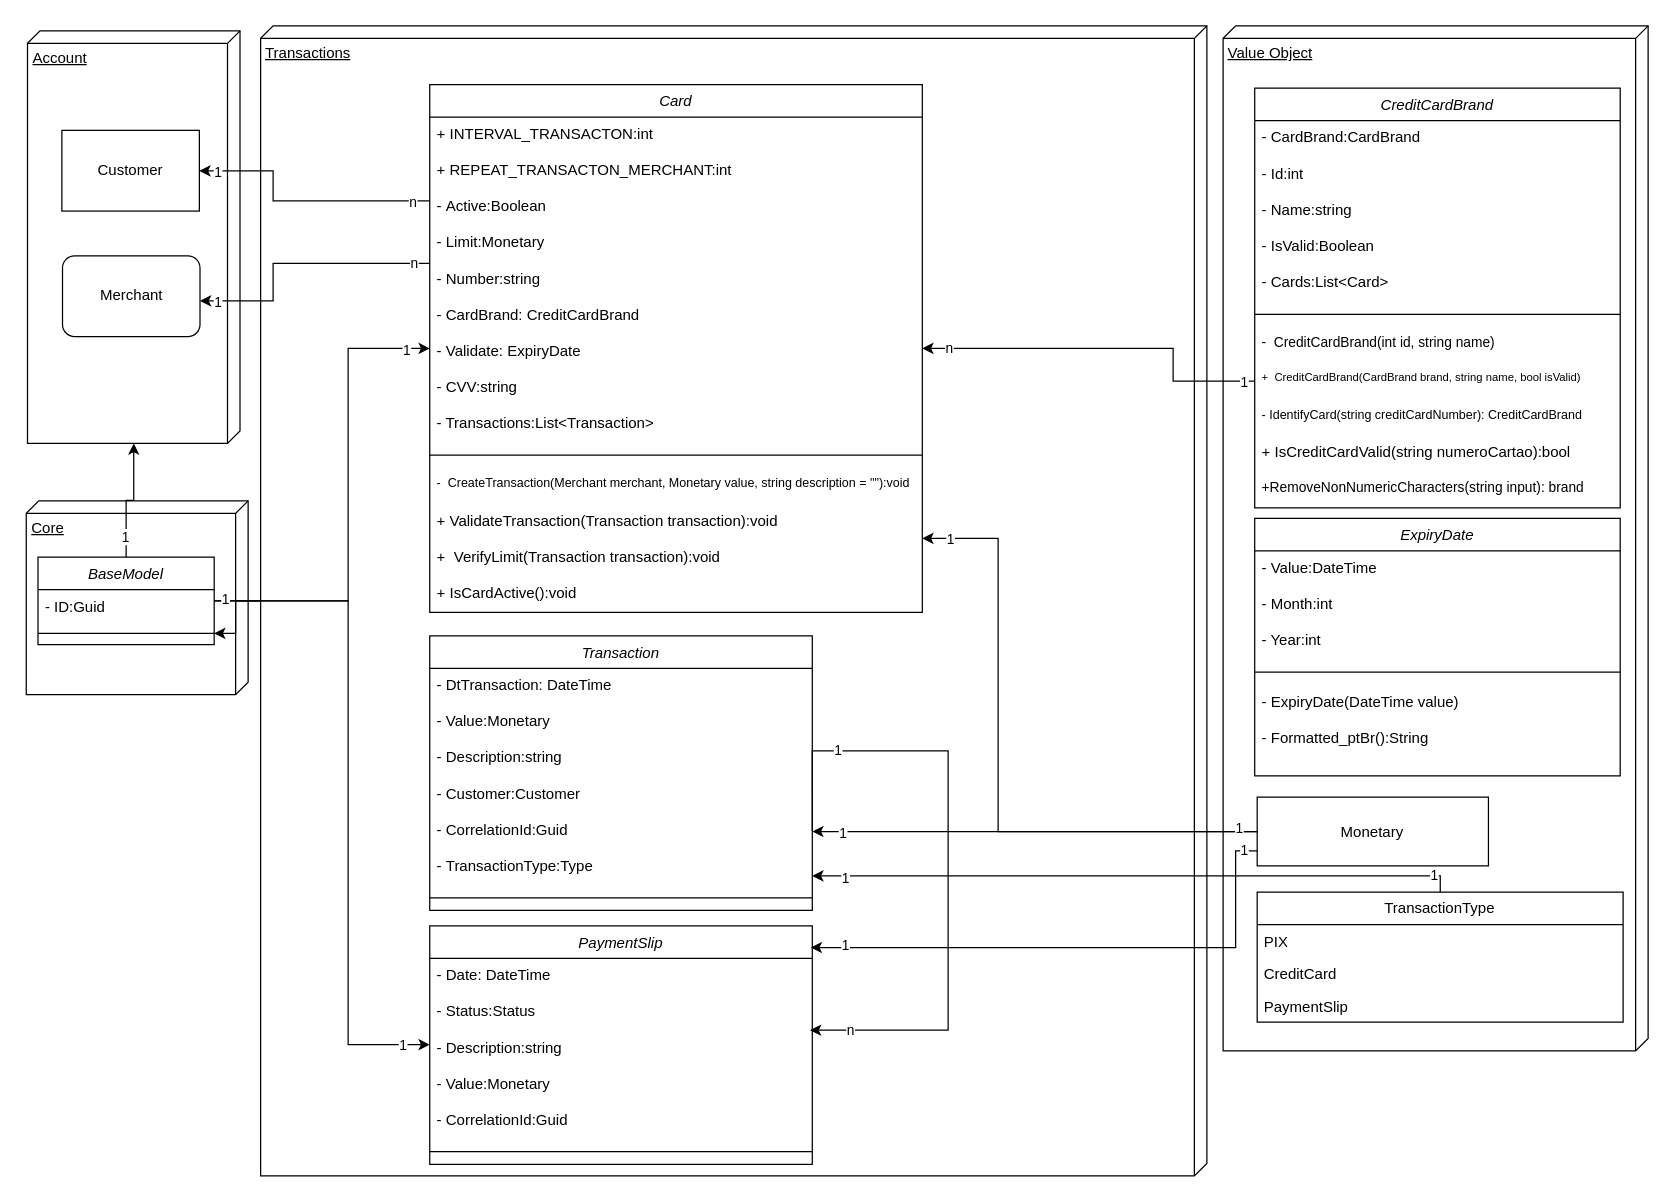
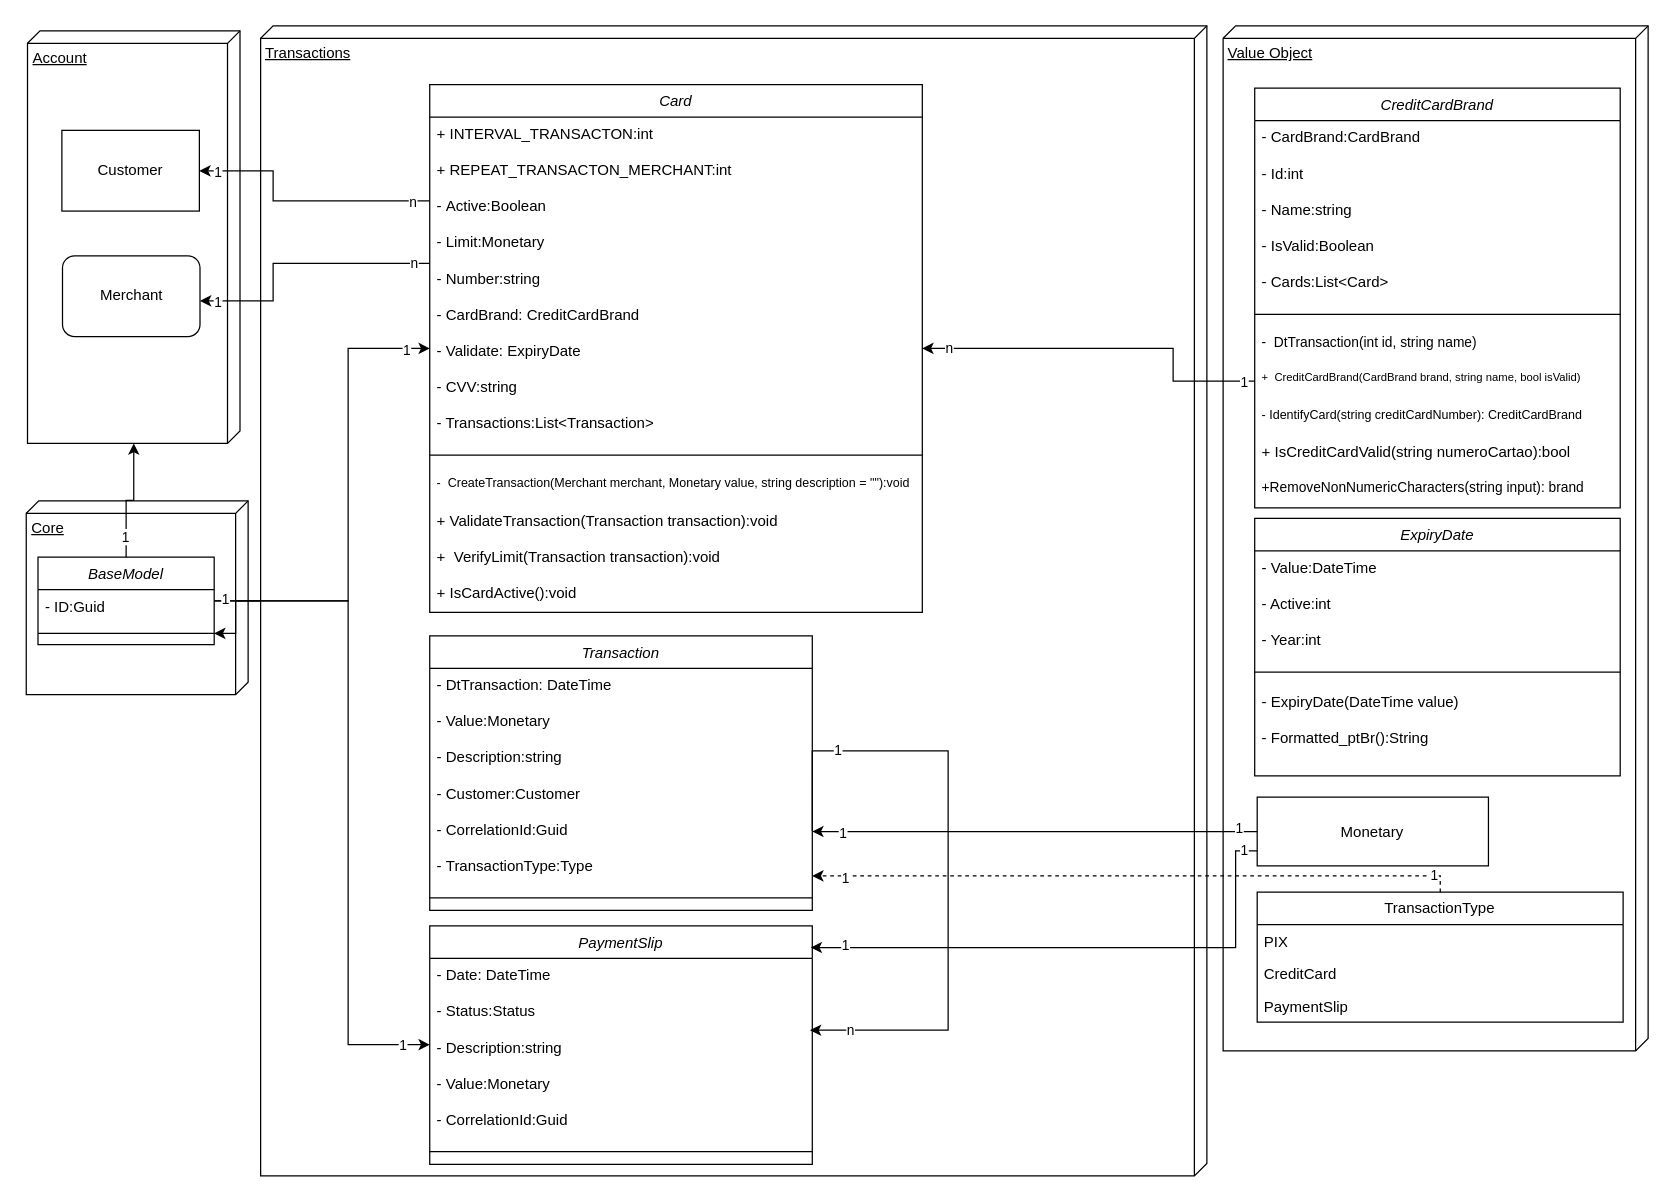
(1397, 343) -> (1390, 343)
(1302, 604) -> (1304, 604)
(998, 650) -> none
(1151, 876) -> (1151, 876)
